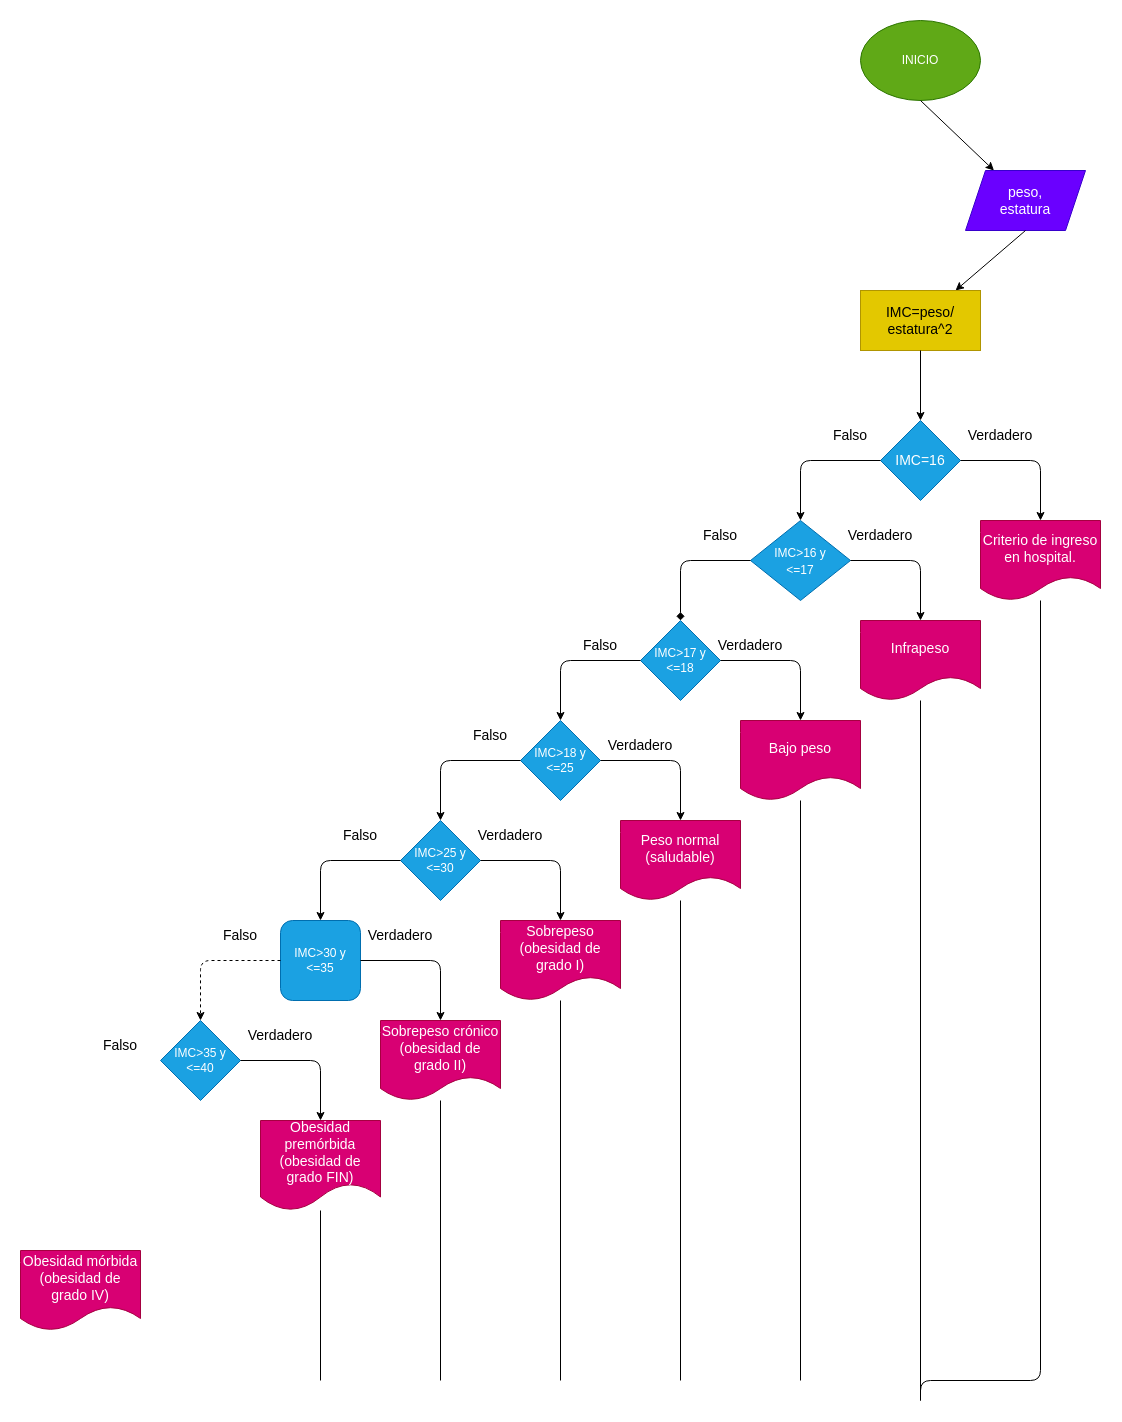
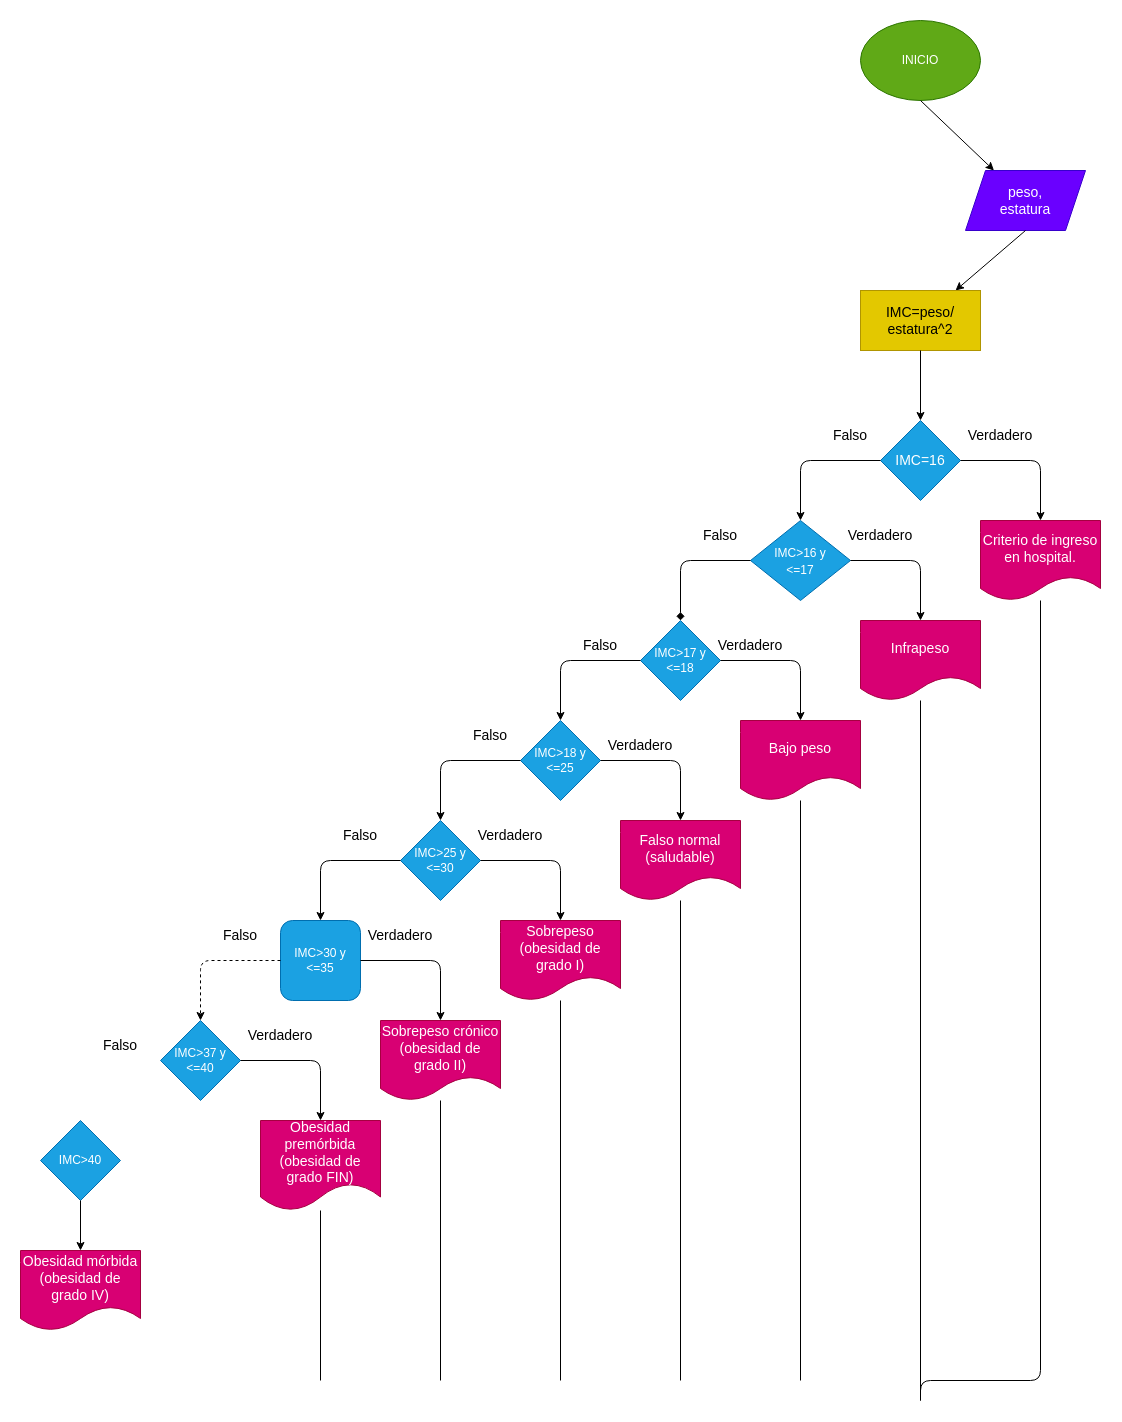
(681, 849) -> (681, 849)
(201, 1061) -> (201, 1061)
none -> (81, 1161)
none -> (81, 1222)
